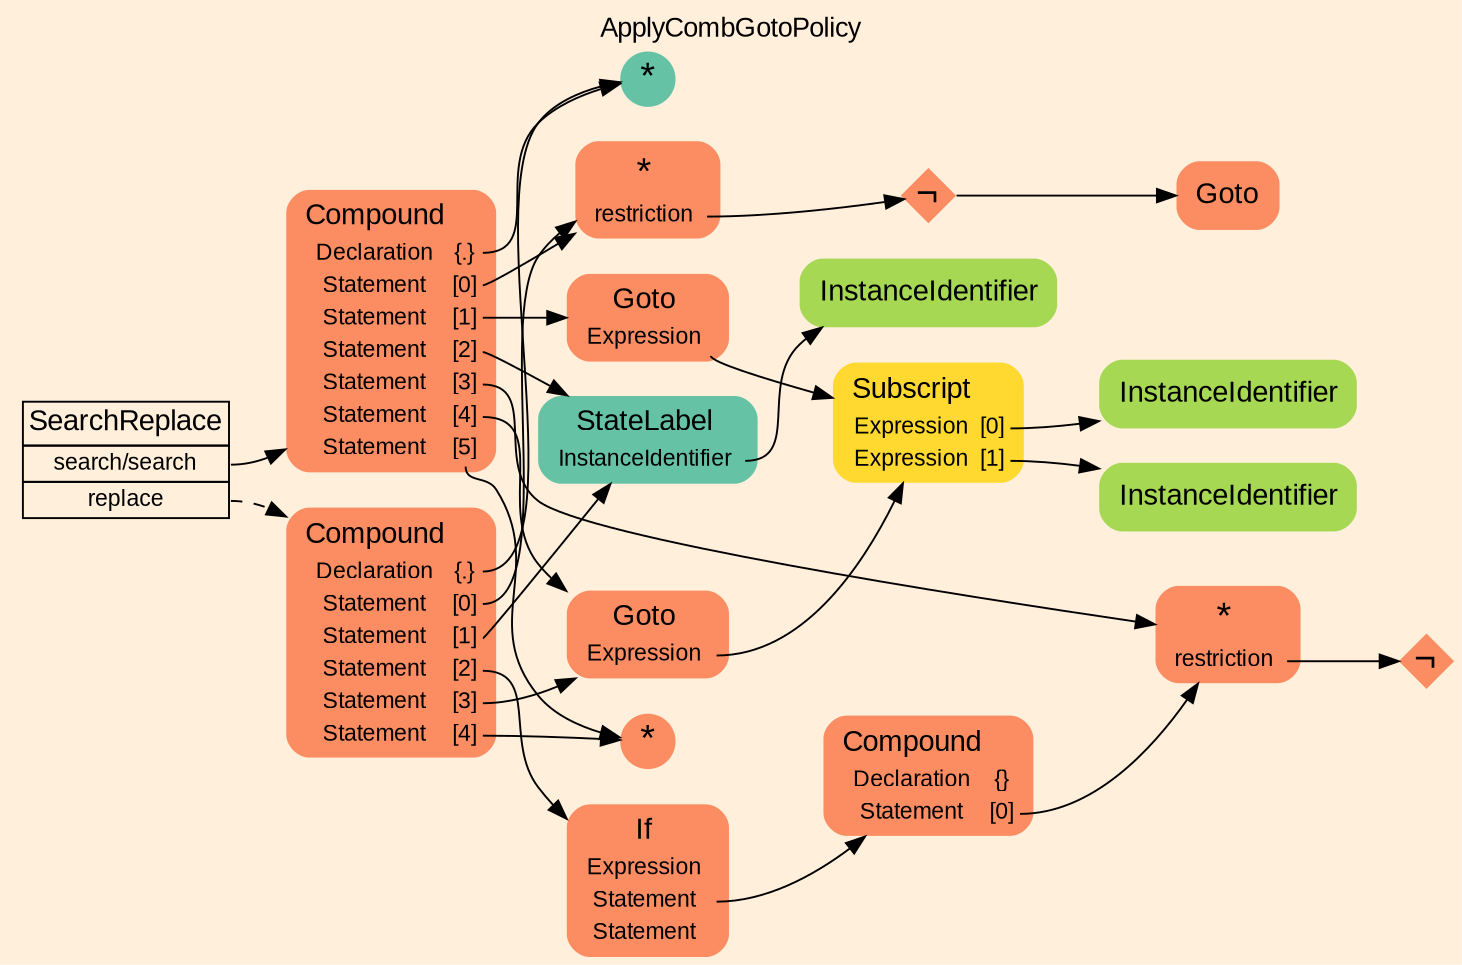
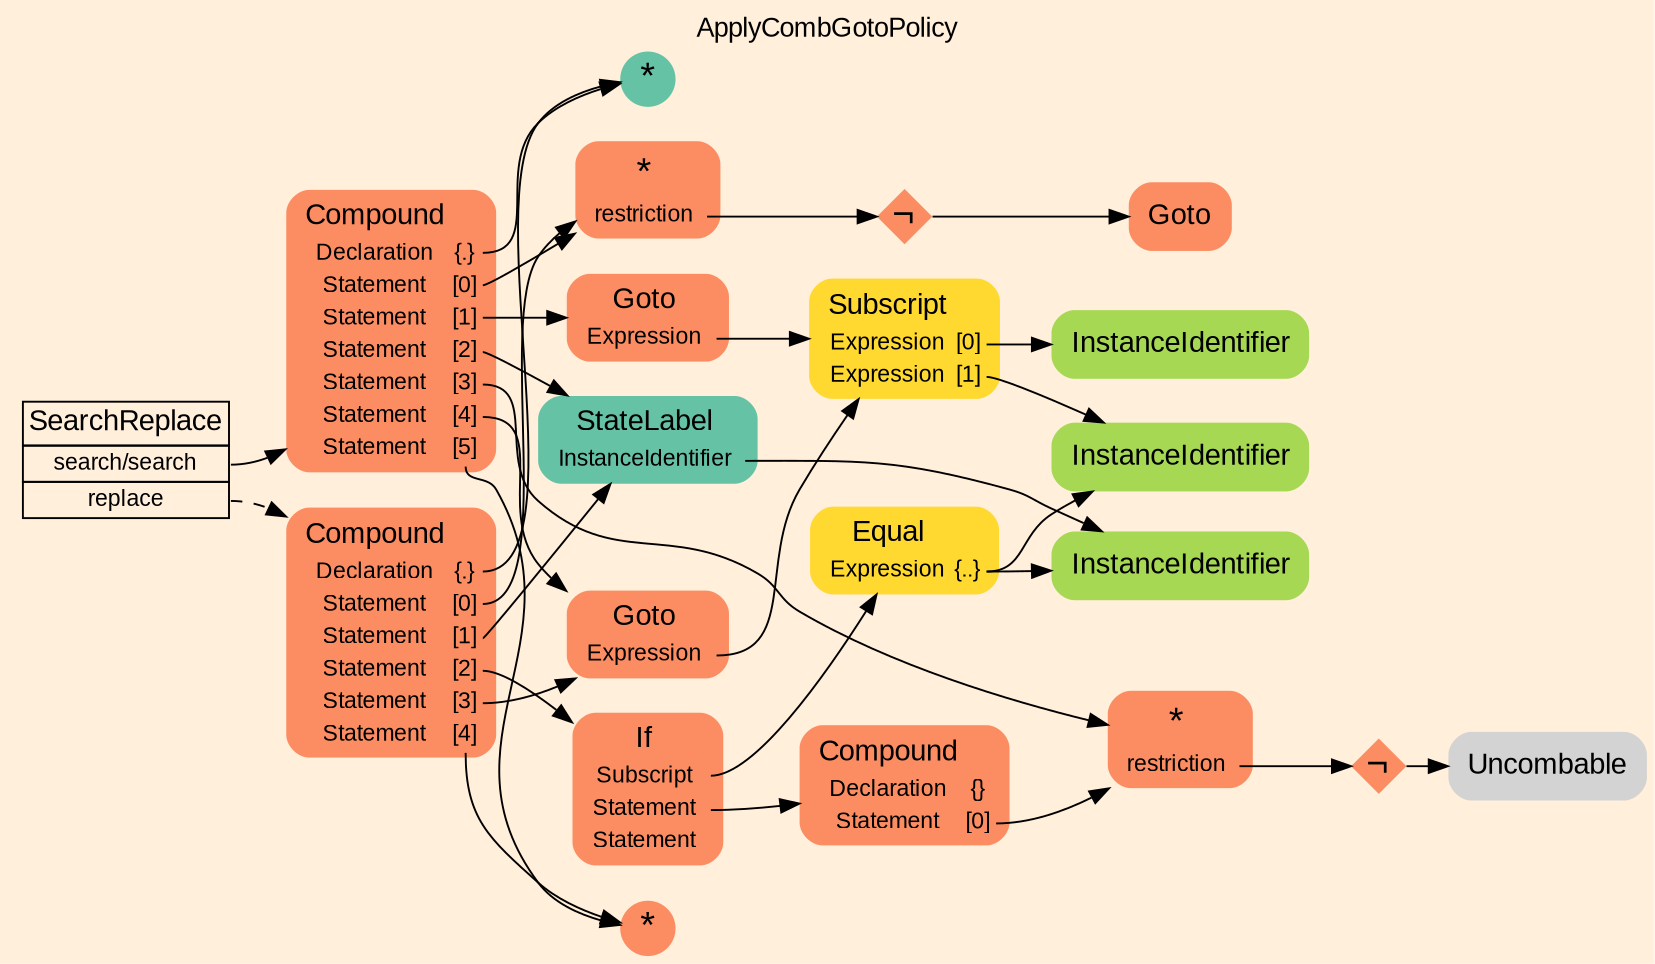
none -> (905, 551)
none -> (1548, 766)
(645, 867) -> (645, 776)
